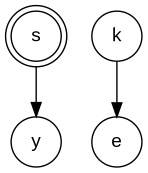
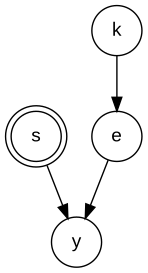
none -> (99, 183)
